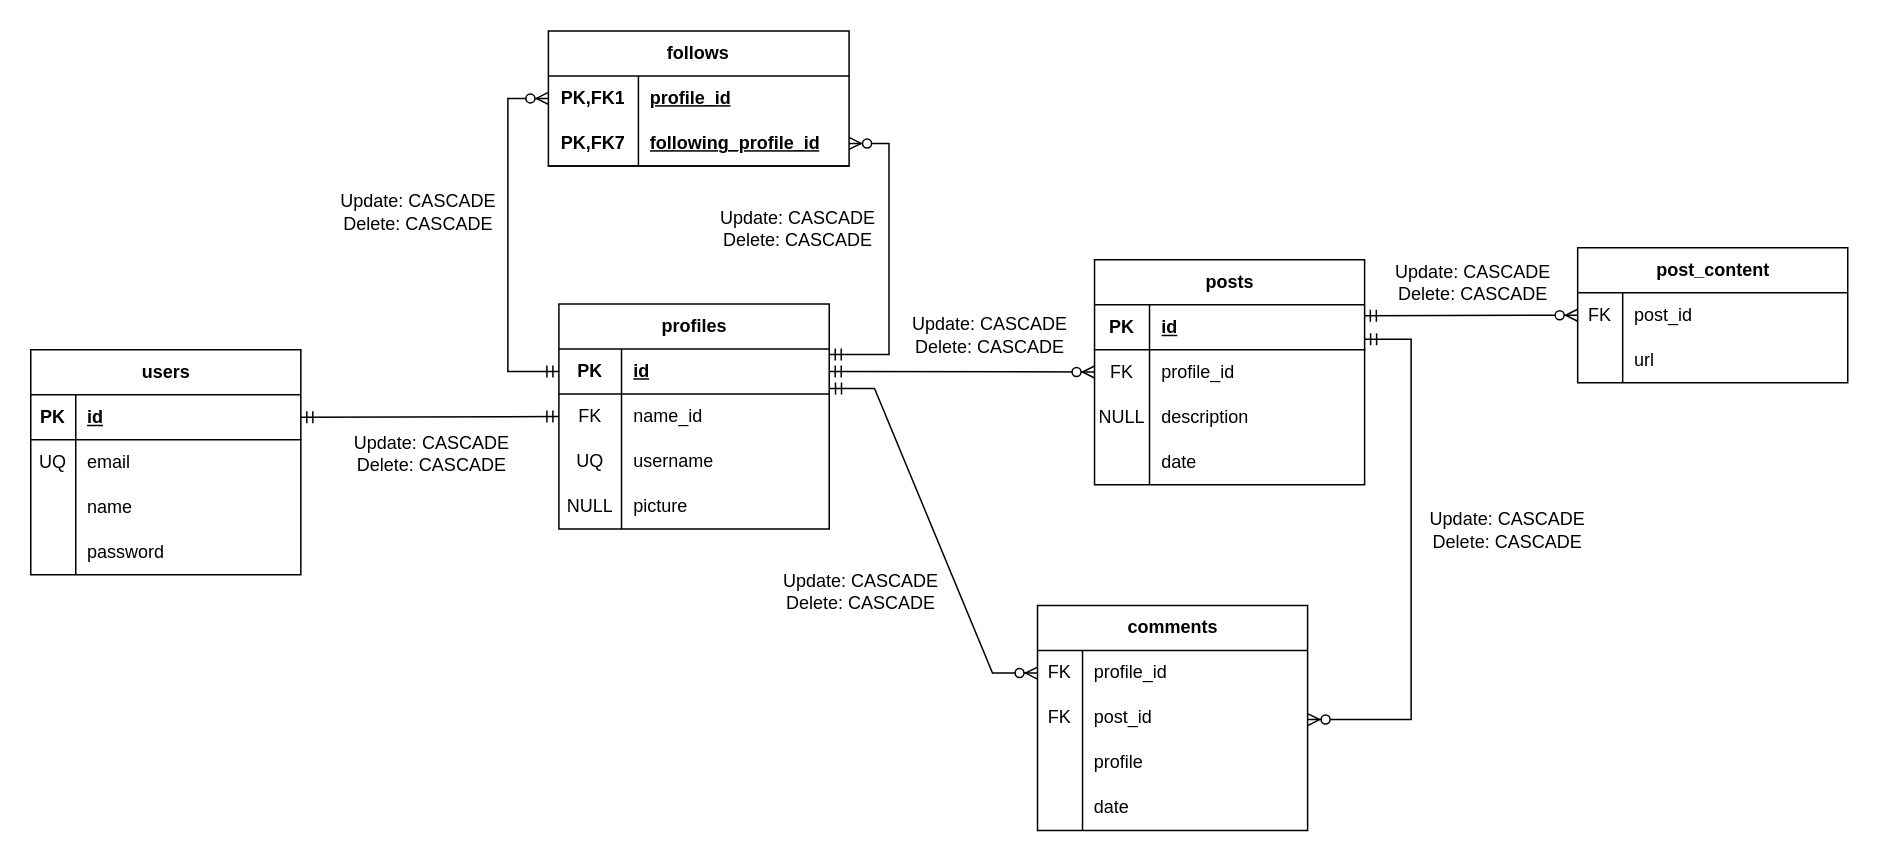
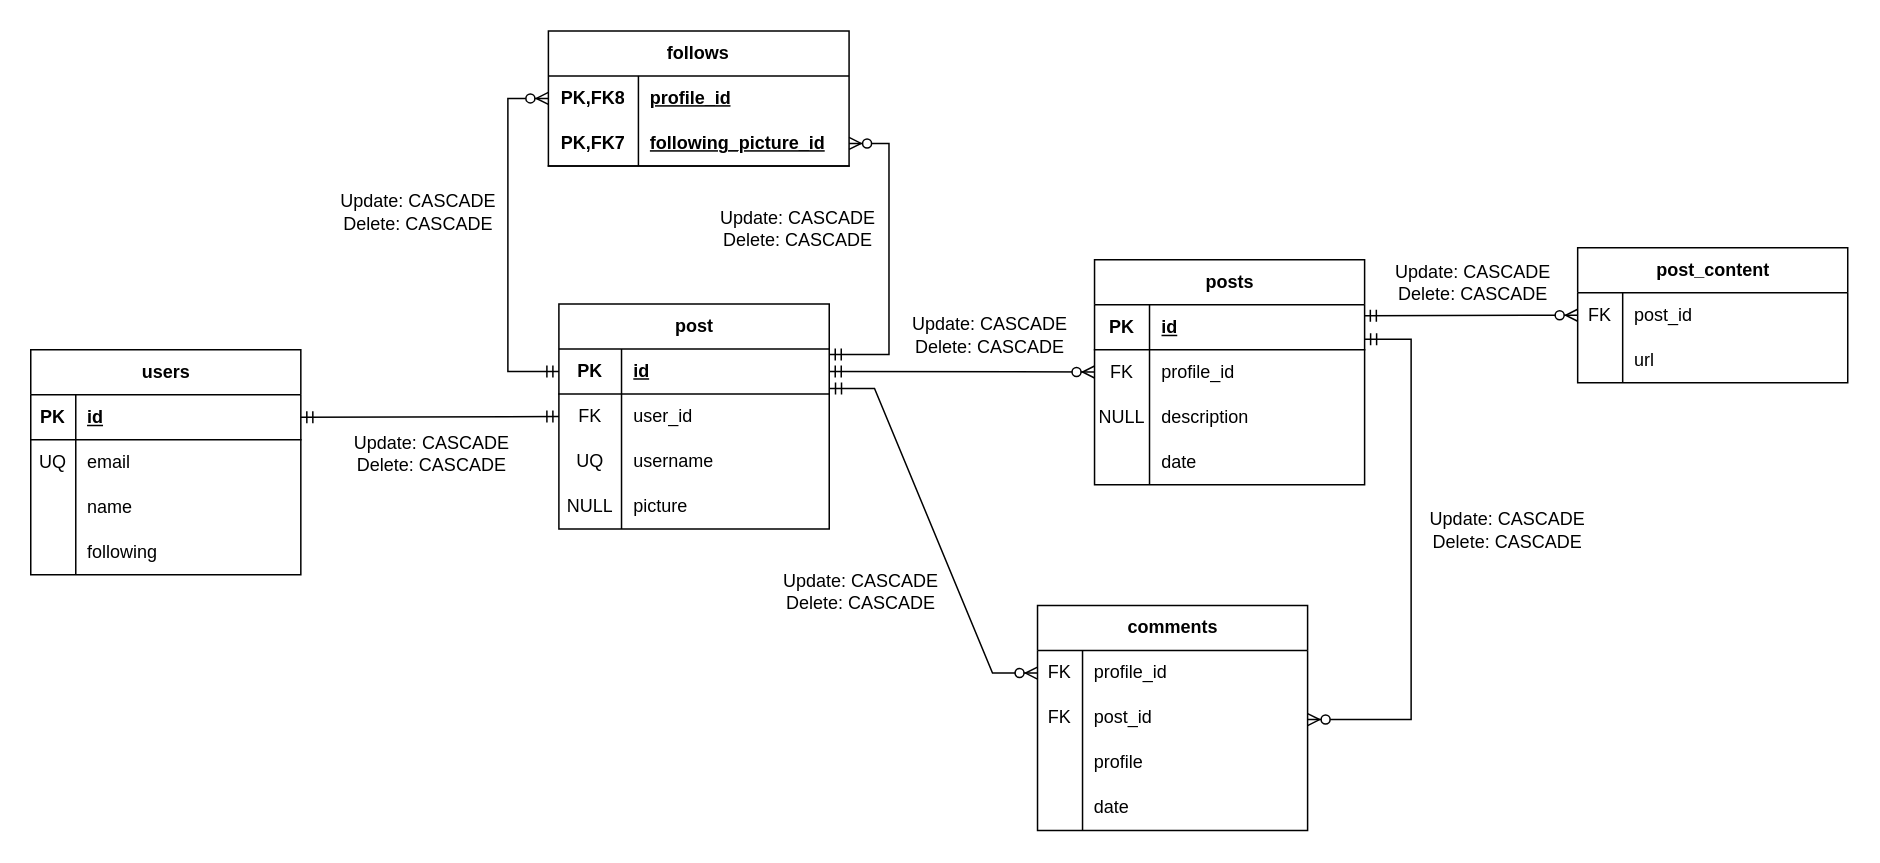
(593, 98) -> (593, 98)
(737, 143) -> (739, 143)
(695, 326) -> (695, 326)
(667, 416) -> (667, 416)
(128, 553) -> (126, 553)
